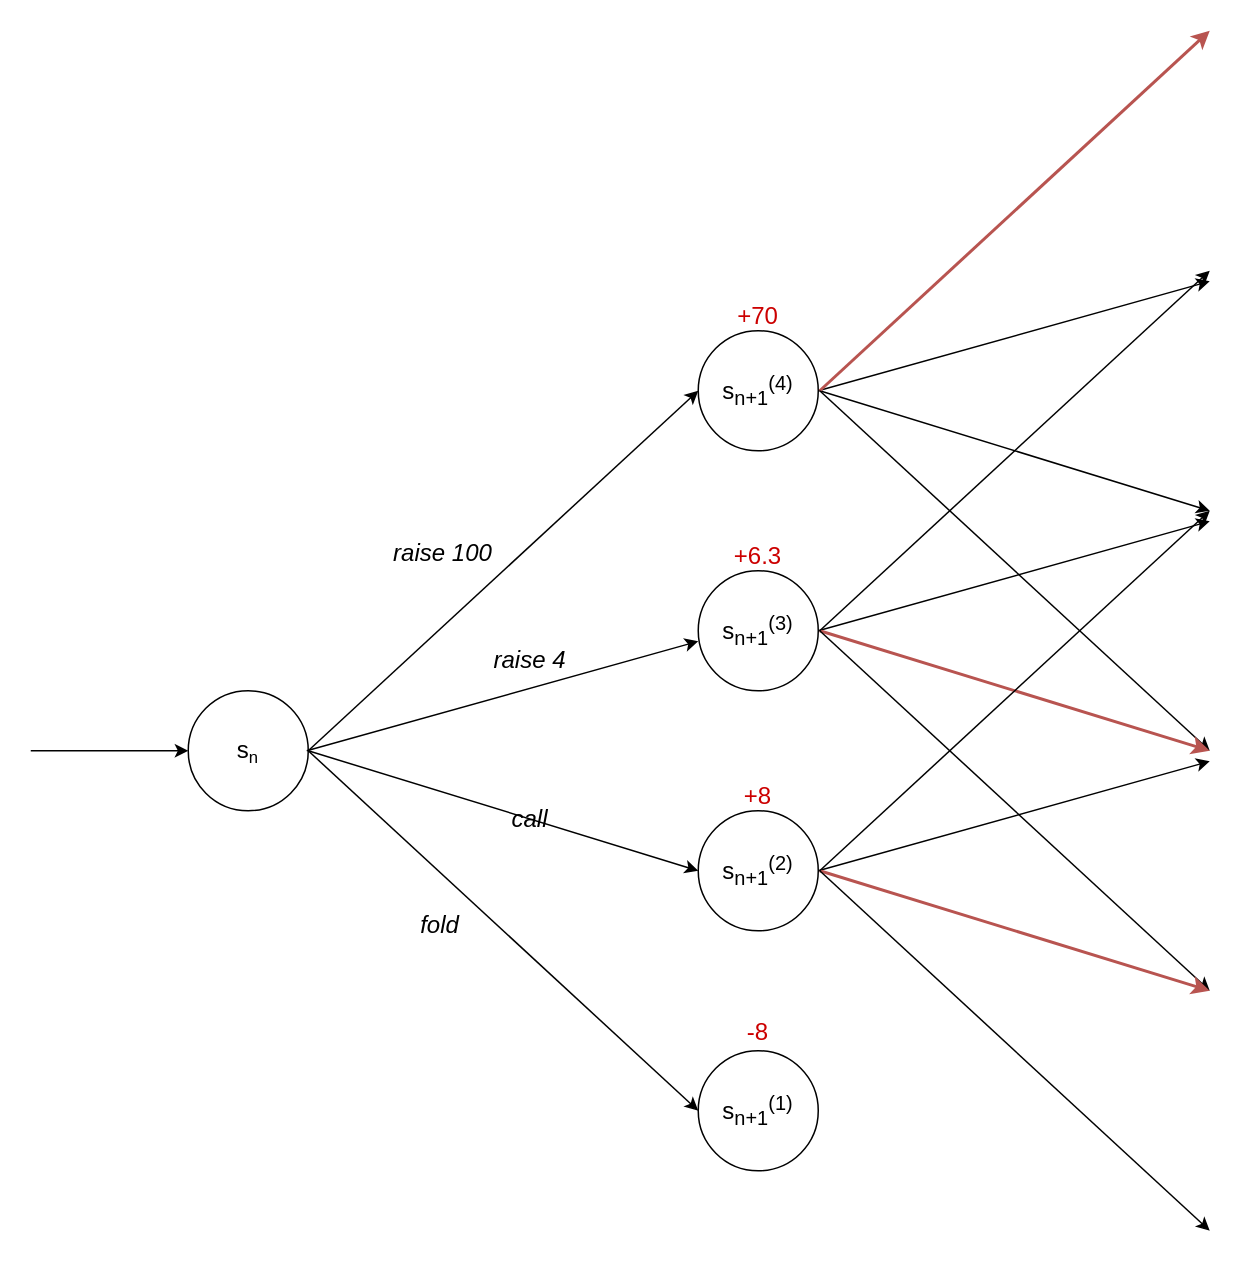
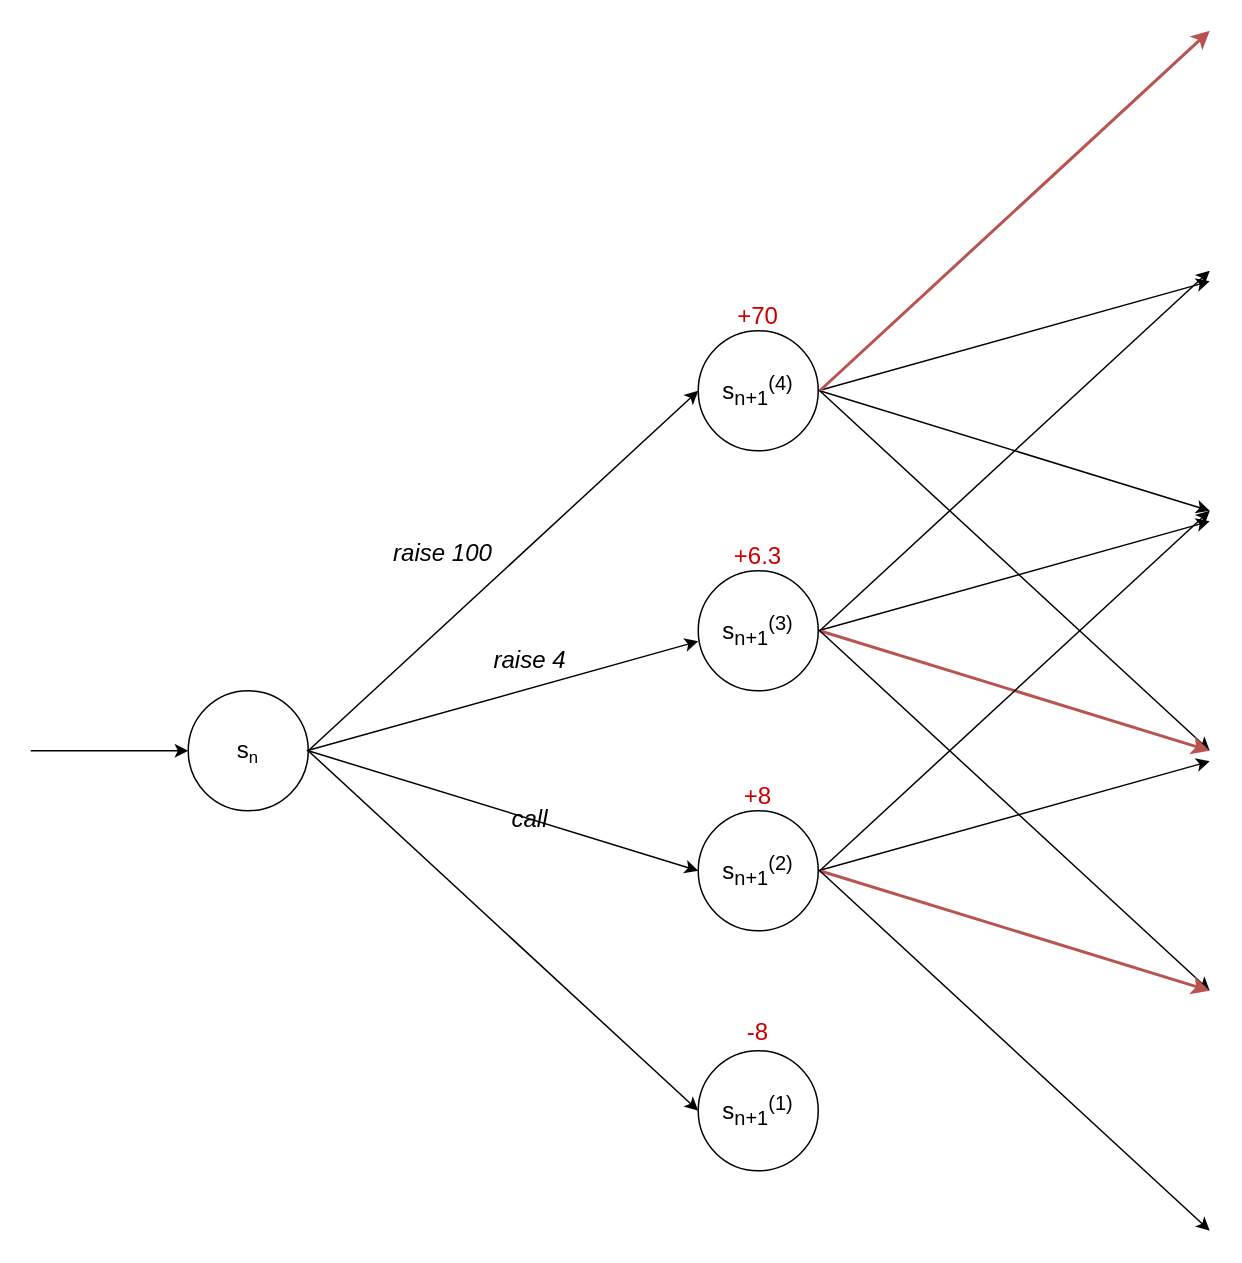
(440, 925) -> none
